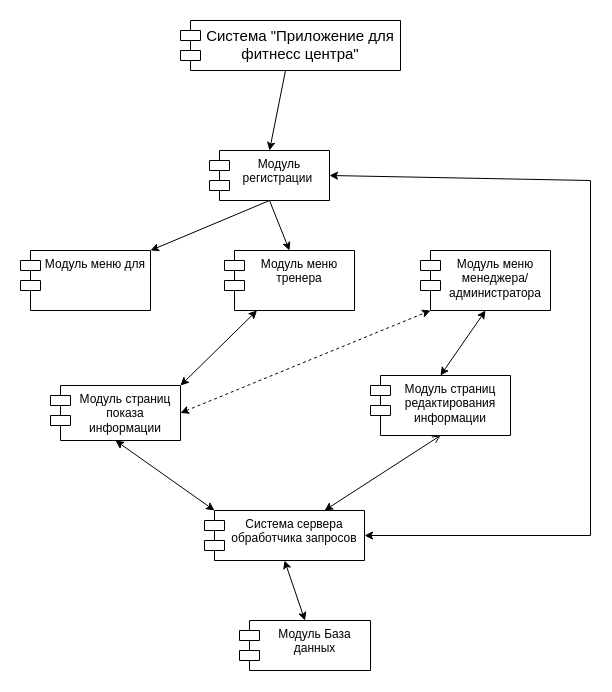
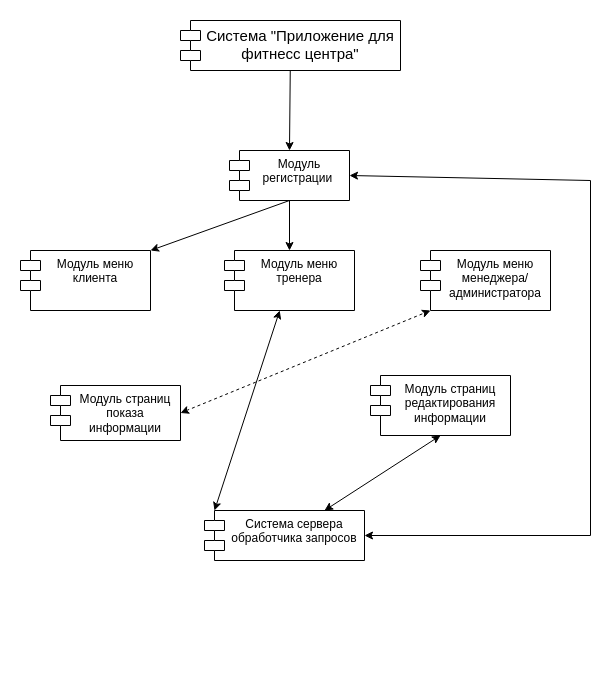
(270, 176) -> (290, 176)
(96, 265) -> (96, 272)
(463, 343) -> none
(219, 348) -> none
(435, 439) -> (433, 440)
(165, 476) -> (247, 411)
(295, 591) -> none
(305, 646) -> none
